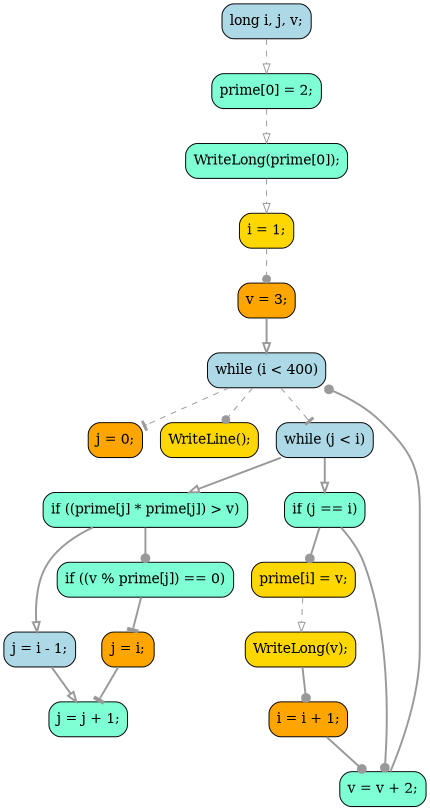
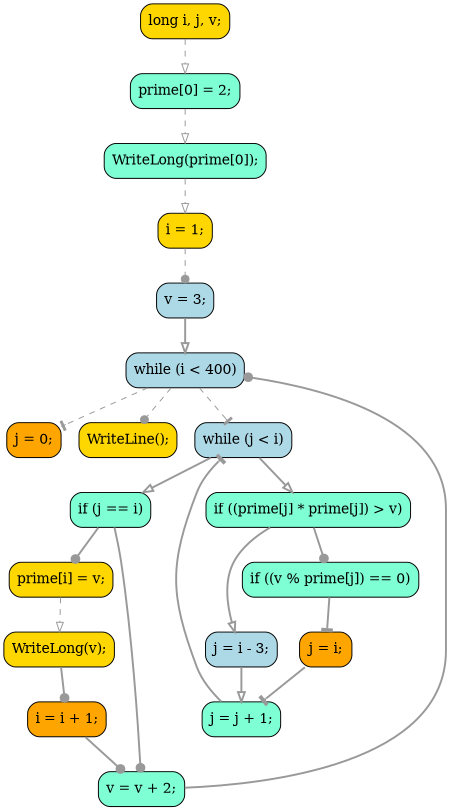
(267, 21) -> (185, 21)
(267, 301) -> (185, 301)
none -> (176, 582)
(40, 650) -> (241, 650)
